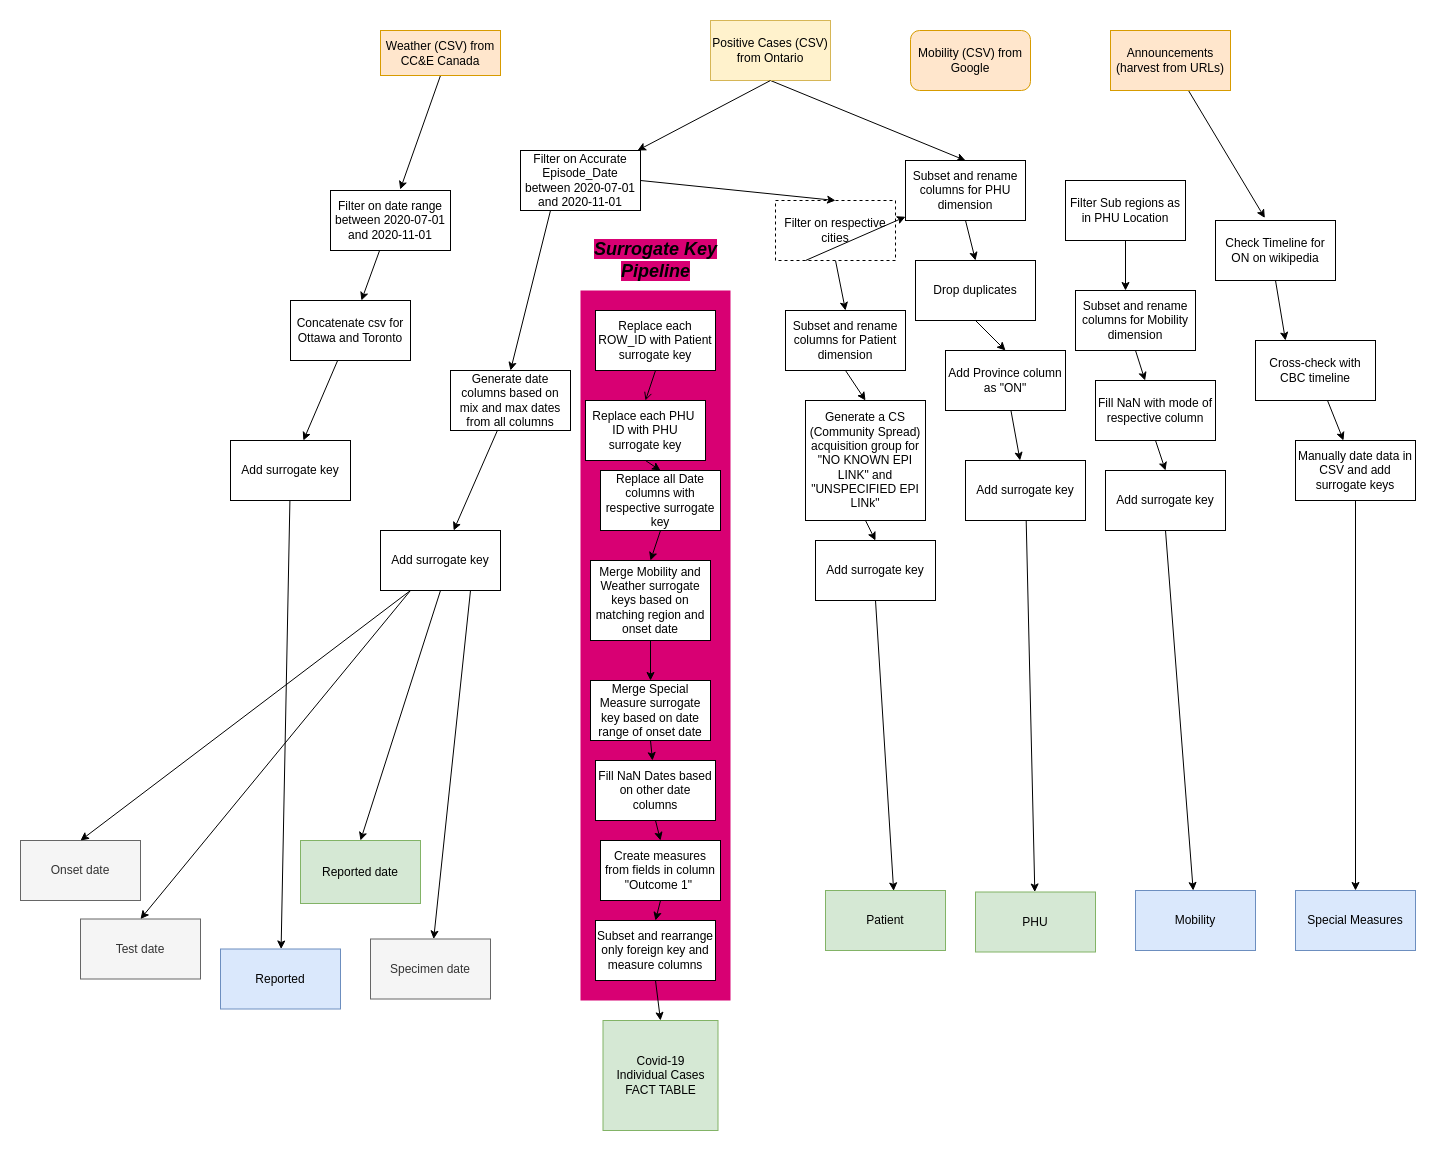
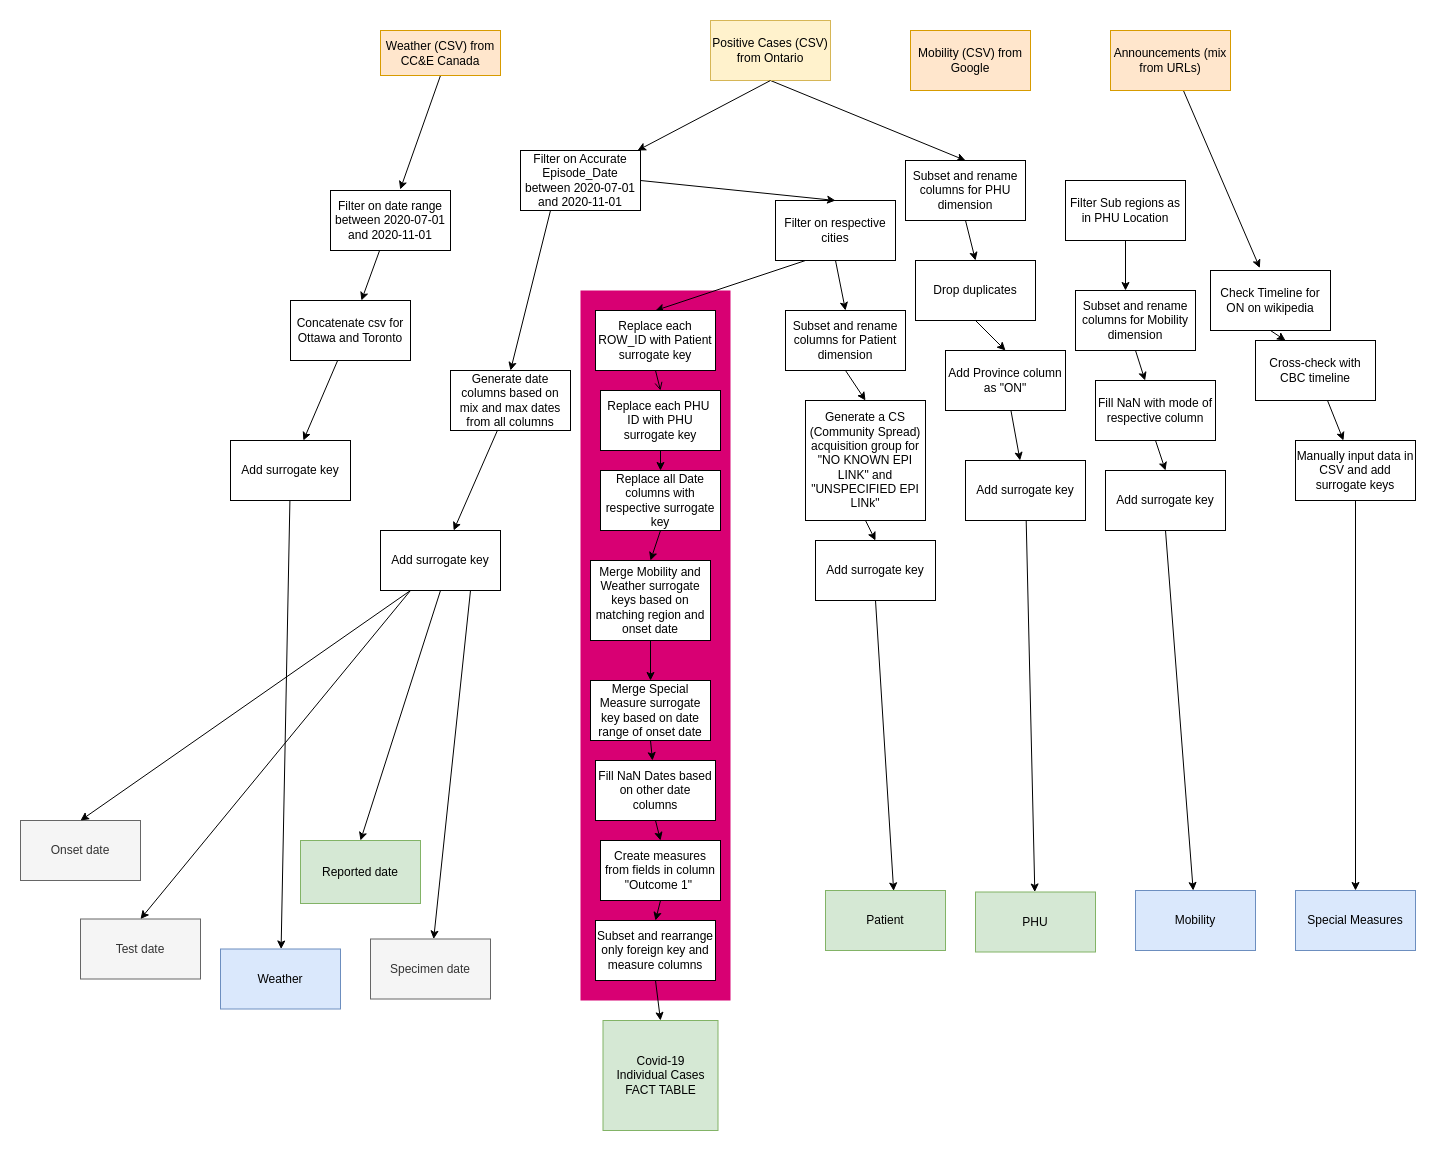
(971, 61) -> (971, 61)
(1171, 61) -> (1171, 61)
(836, 231) -> (836, 231)
(853, 240) -> (734, 284)
(1276, 251) -> (1271, 301)
(656, 261) -> none
(646, 431) -> (661, 421)
(1356, 471) -> (1356, 471)
(81, 871) -> (81, 851)
(281, 980) -> (281, 980)
